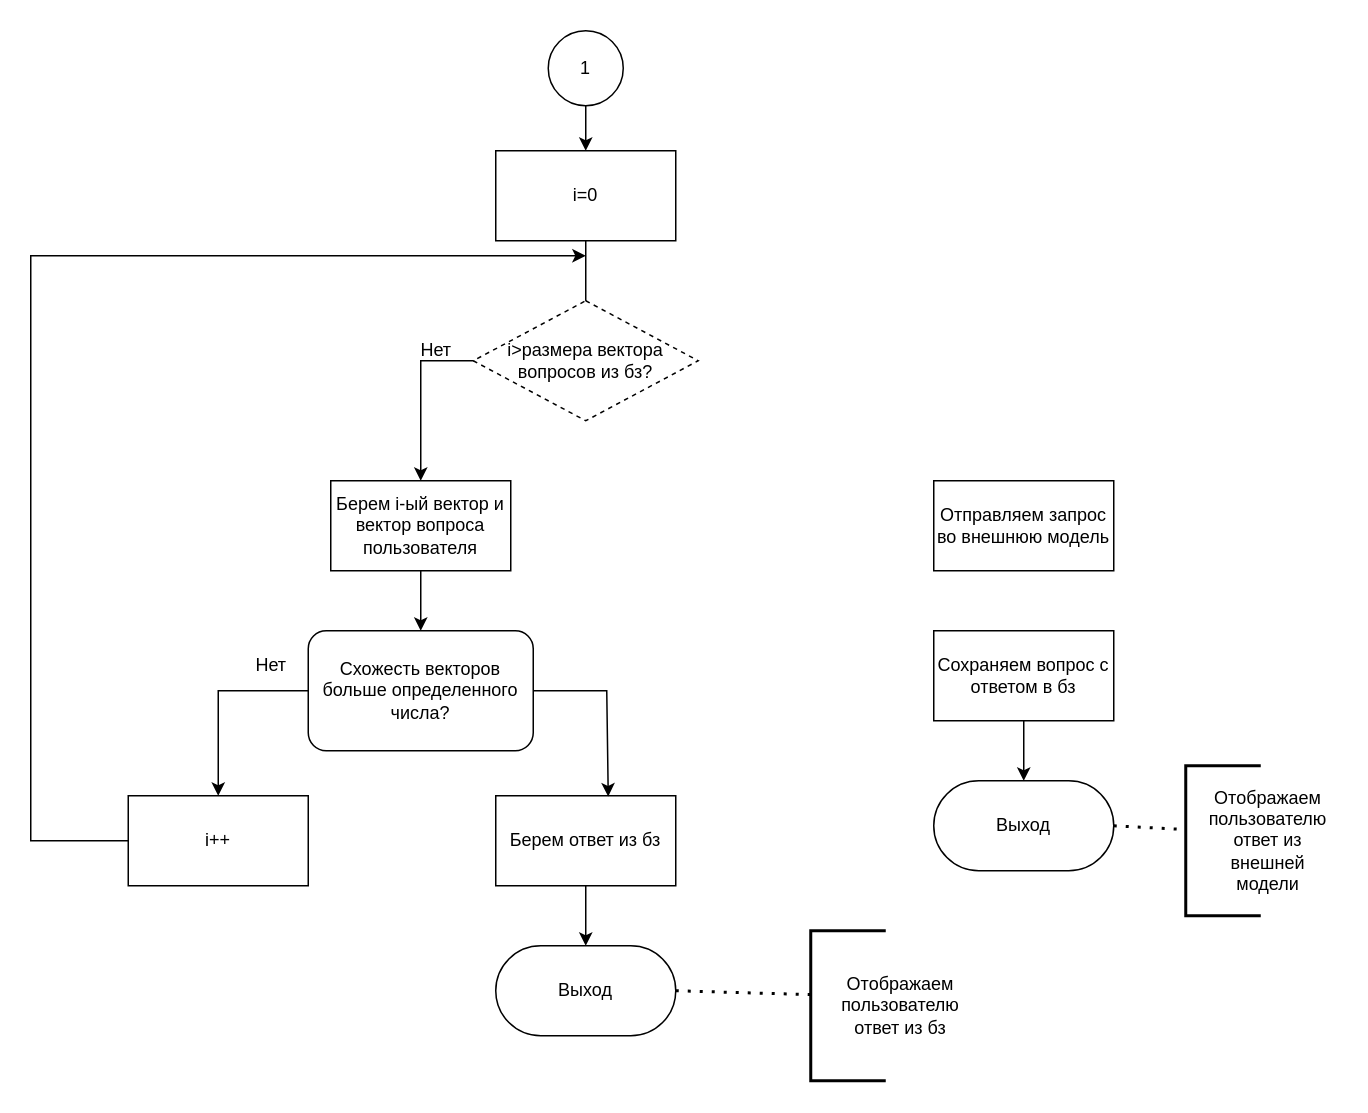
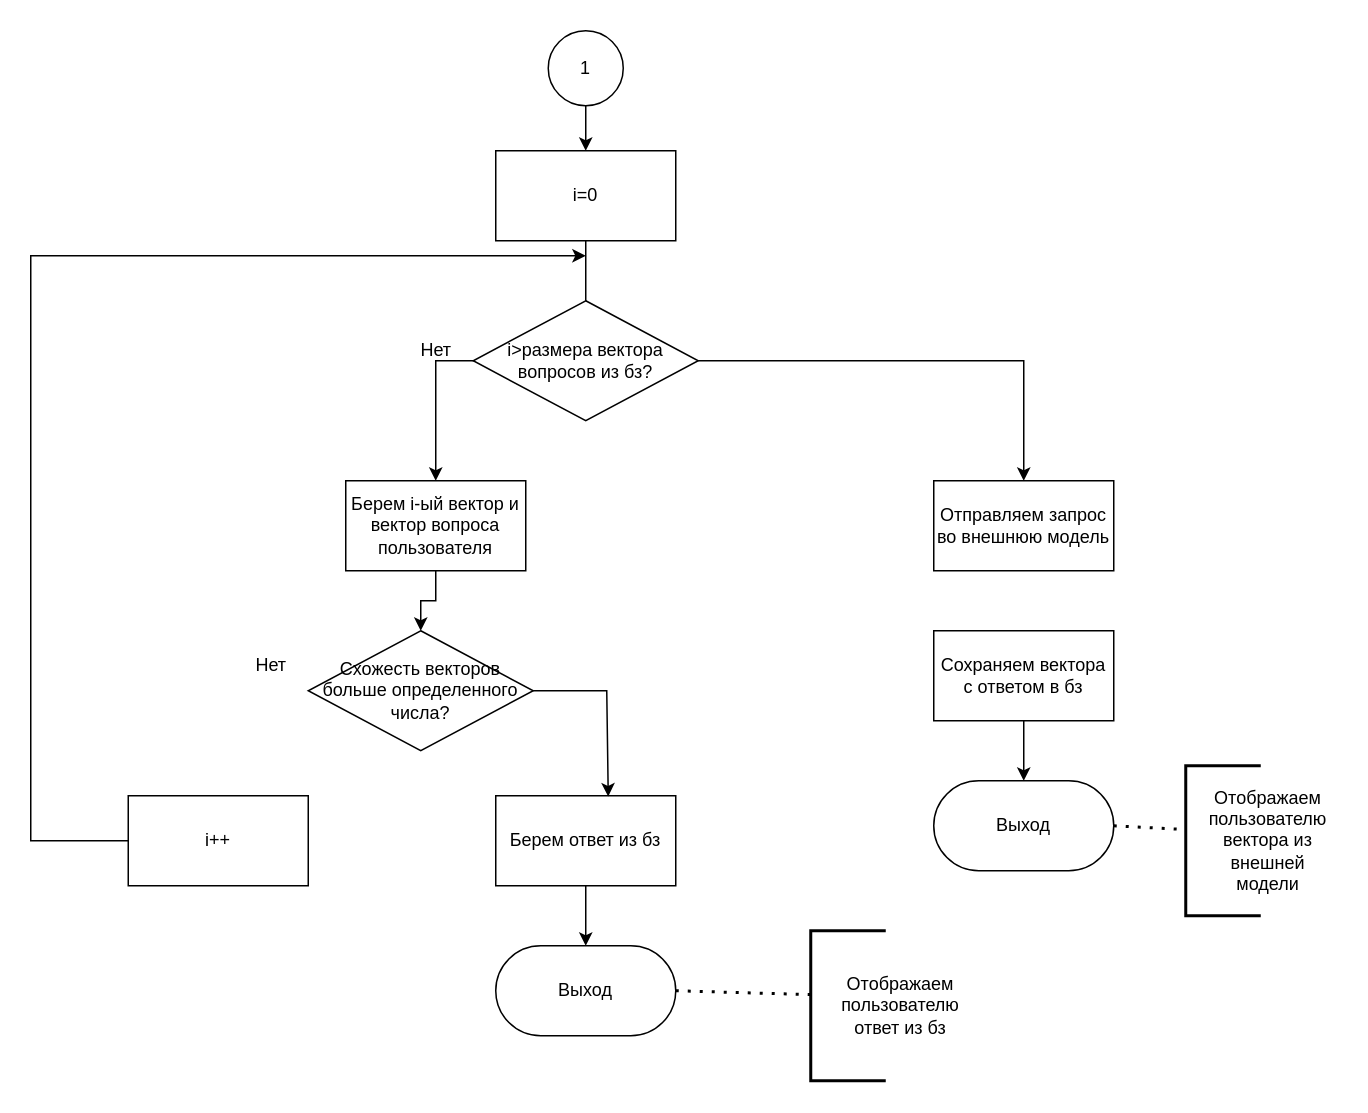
(586, 361) -> (586, 361)
none -> (916, 361)
(421, 526) -> (436, 526)
(1024, 676) -> (1024, 676)
(421, 691) -> (421, 691)
(218, 693) -> none
(1268, 841) -> (1268, 841)
